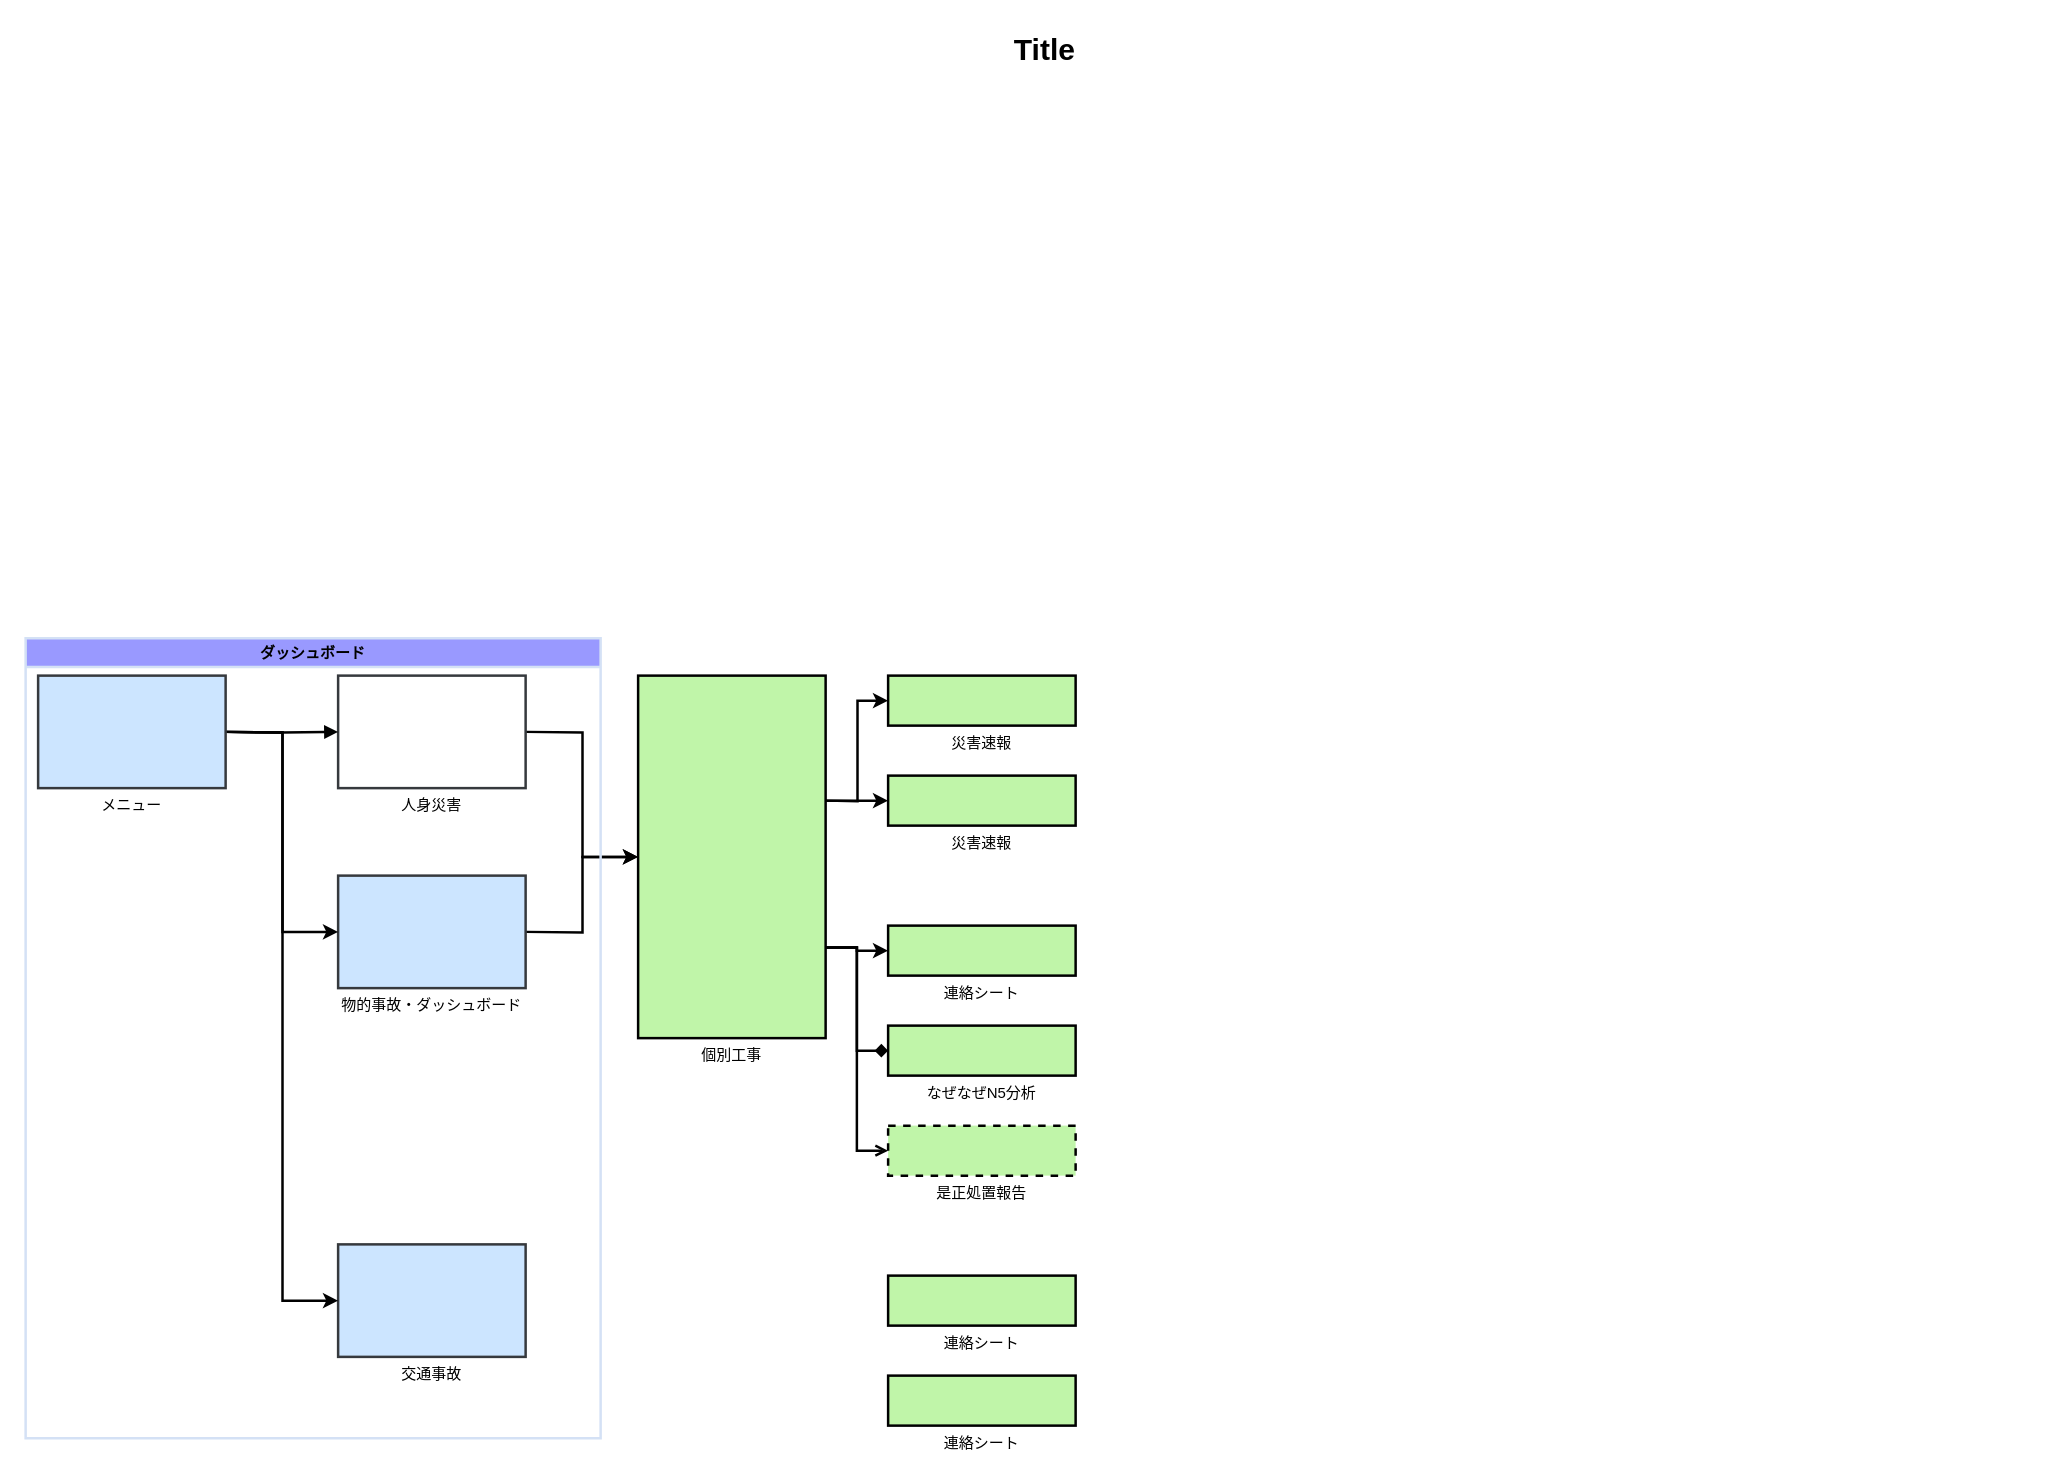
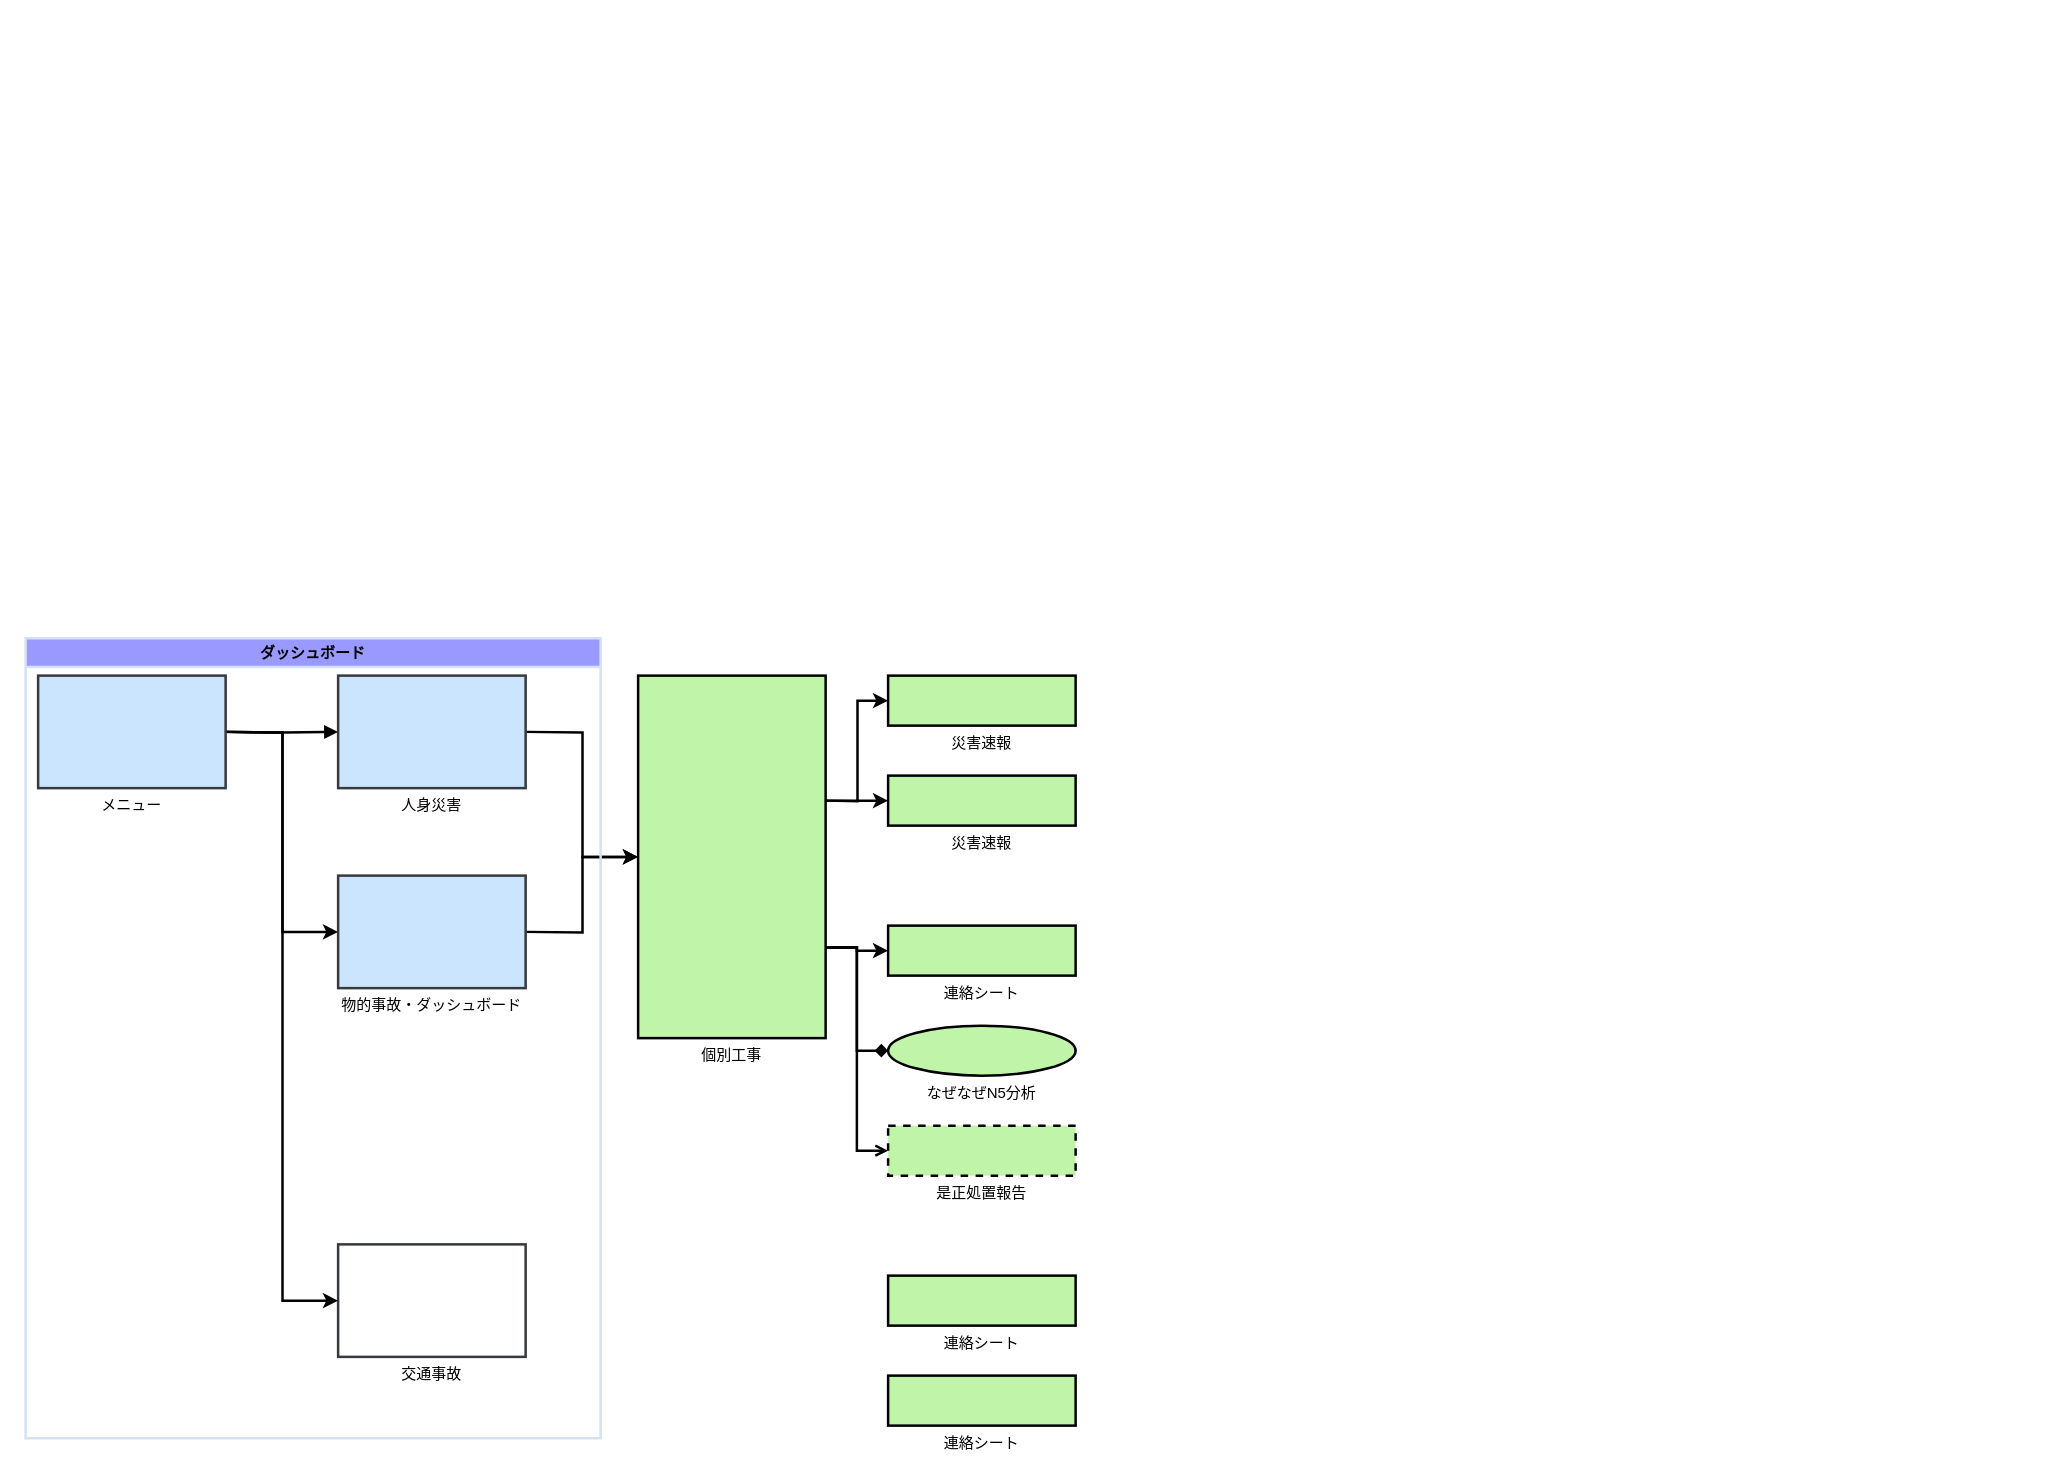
(1044, 51) -> none
(432, 732) -> (432, 732)
(982, 1051) -> (982, 1051)
(432, 1301) -> (432, 1301)
